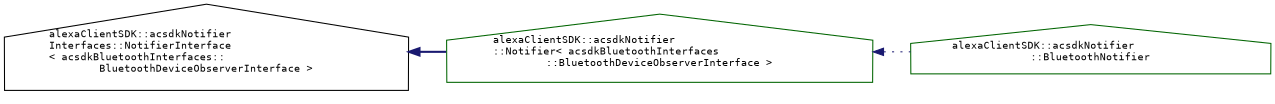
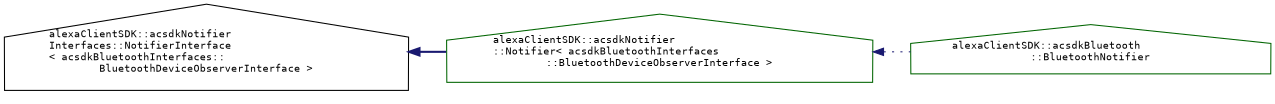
(1091, 52) -> (1091, 52)
